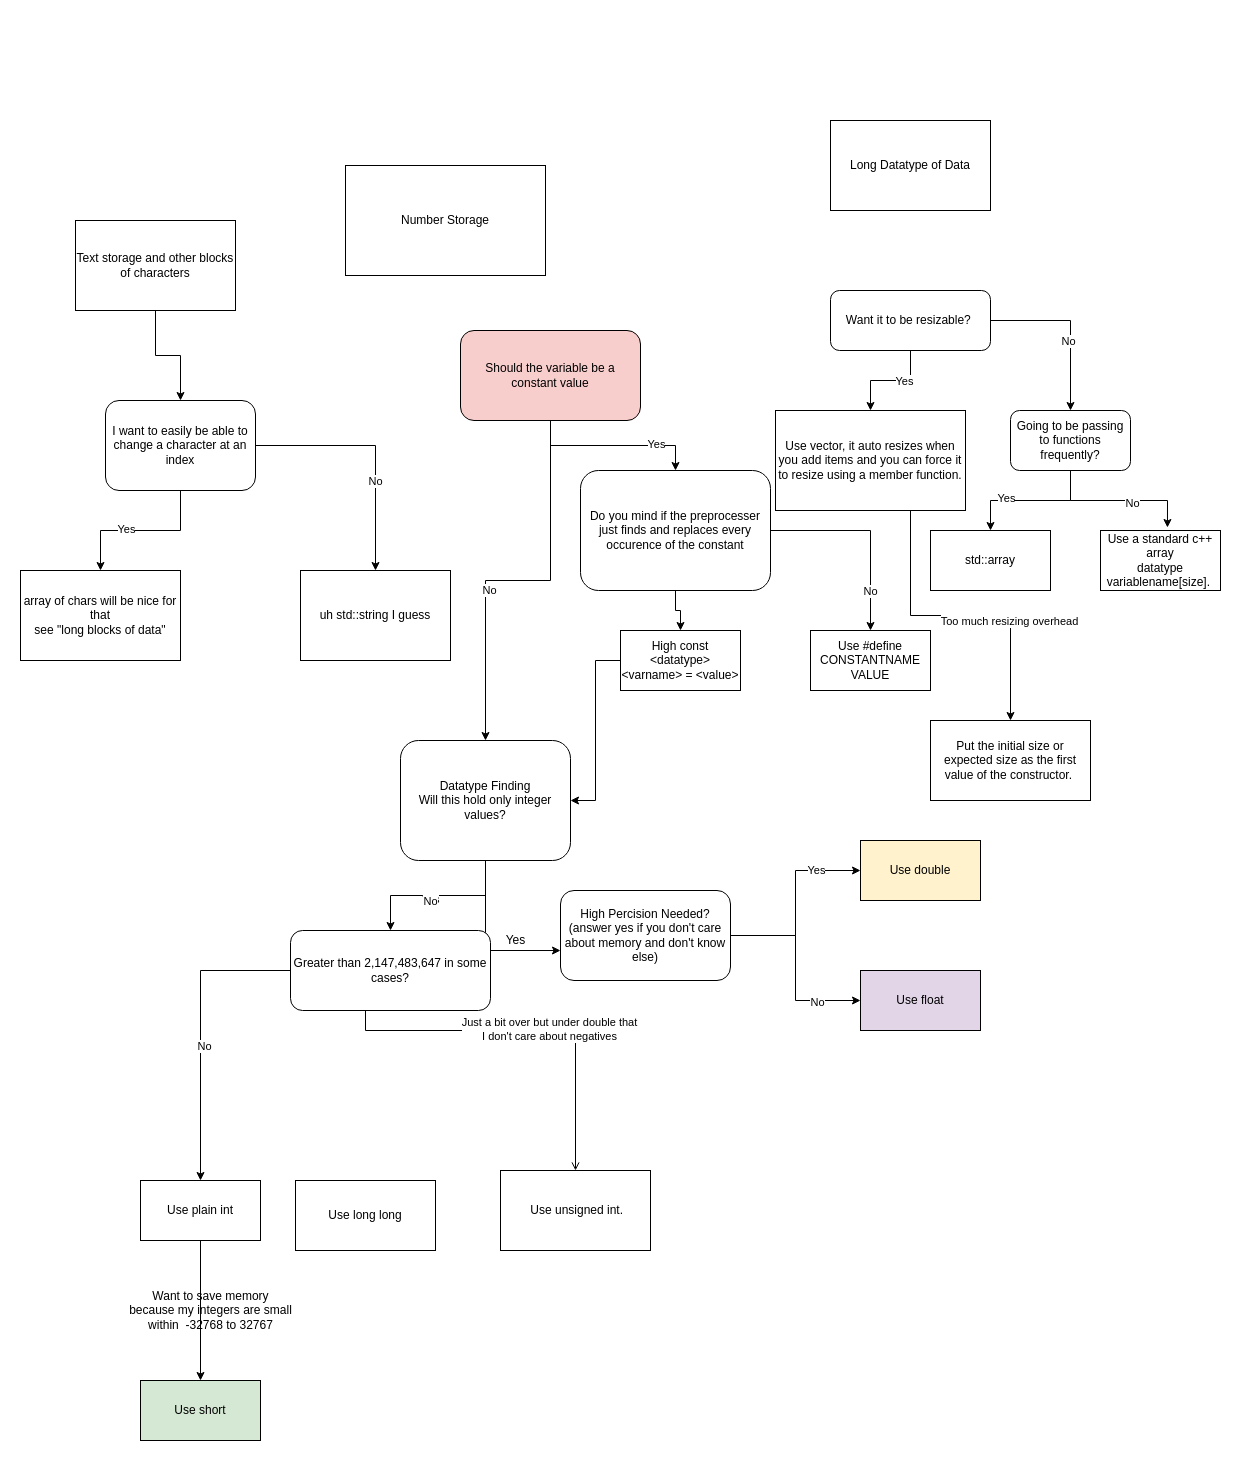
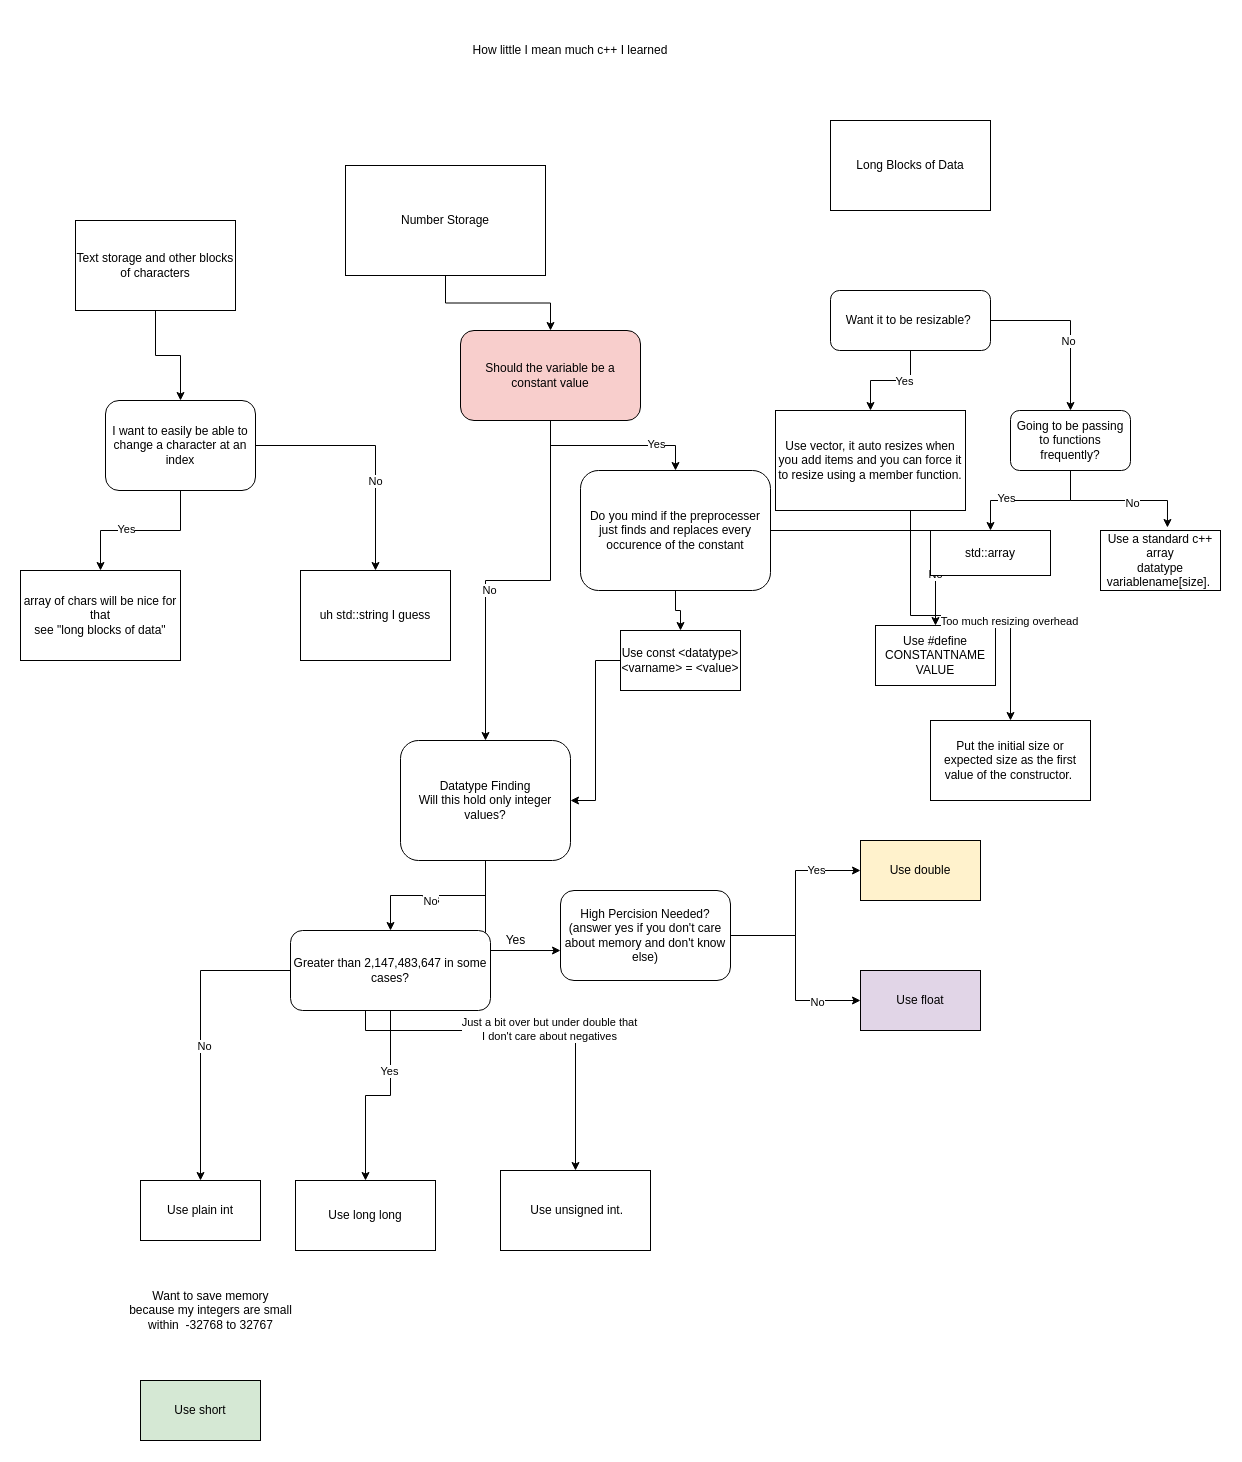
none -> (571, 51)
(911, 166) -> (911, 166)
none -> (495, 303)
(991, 561) -> (991, 553)
(681, 661) -> (681, 661)
(871, 661) -> (936, 656)
none -> (382, 1096)
(576, 1163) -> (576, 1162)
(201, 1307) -> none
